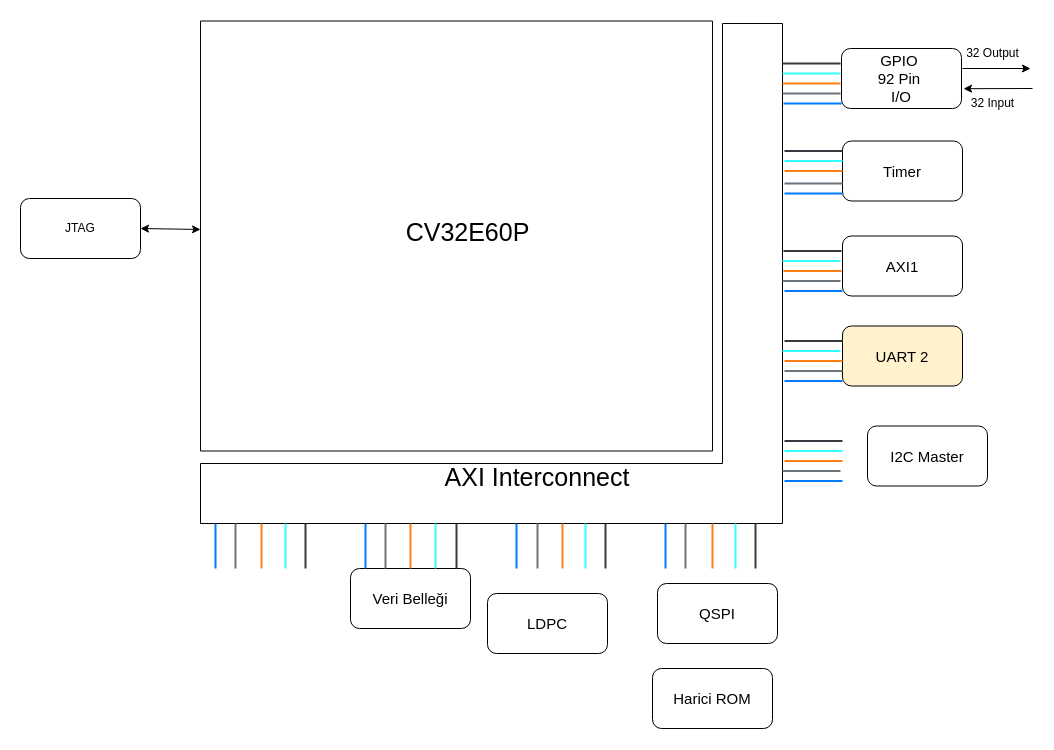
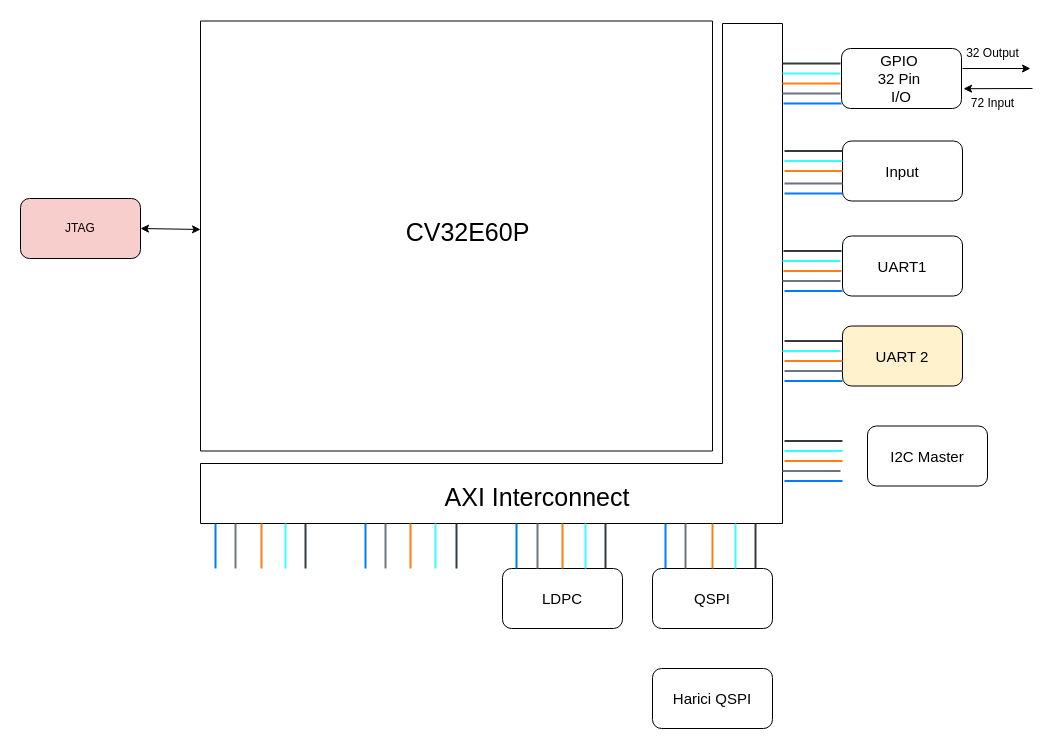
(902, 79) -> (902, 79)
(993, 104) -> (993, 104)
(903, 172) -> (903, 172)
(81, 229) -> (81, 229)
(903, 267) -> (903, 267)
(538, 476) -> (538, 496)
(411, 599) -> none
(718, 614) -> (713, 599)
(548, 624) -> (563, 599)
(713, 699) -> (713, 699)
